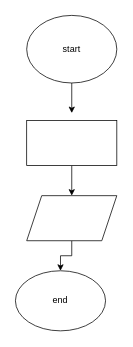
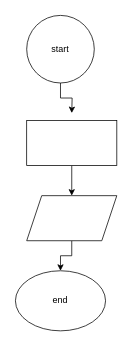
(72, 49) -> (60, 49)
